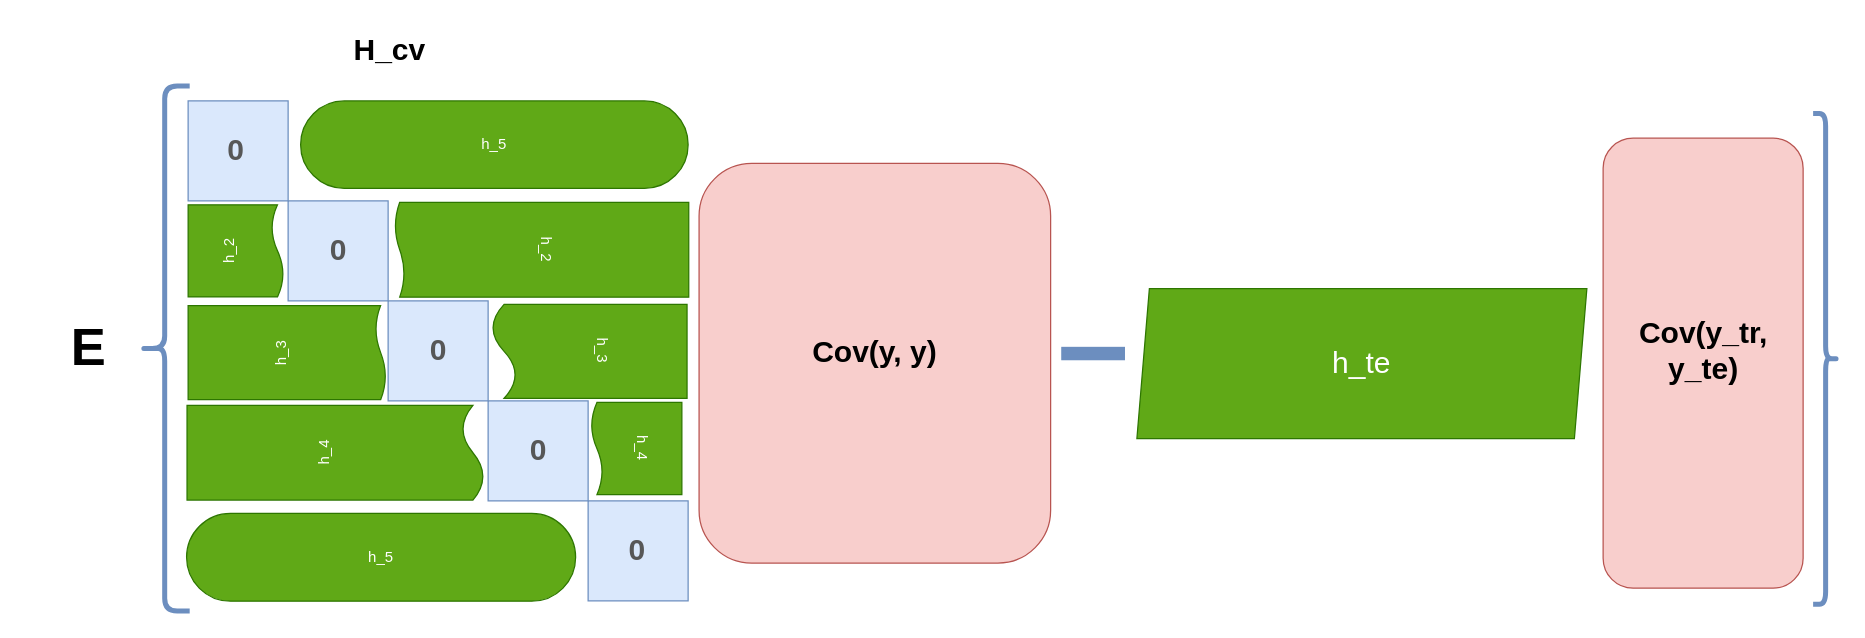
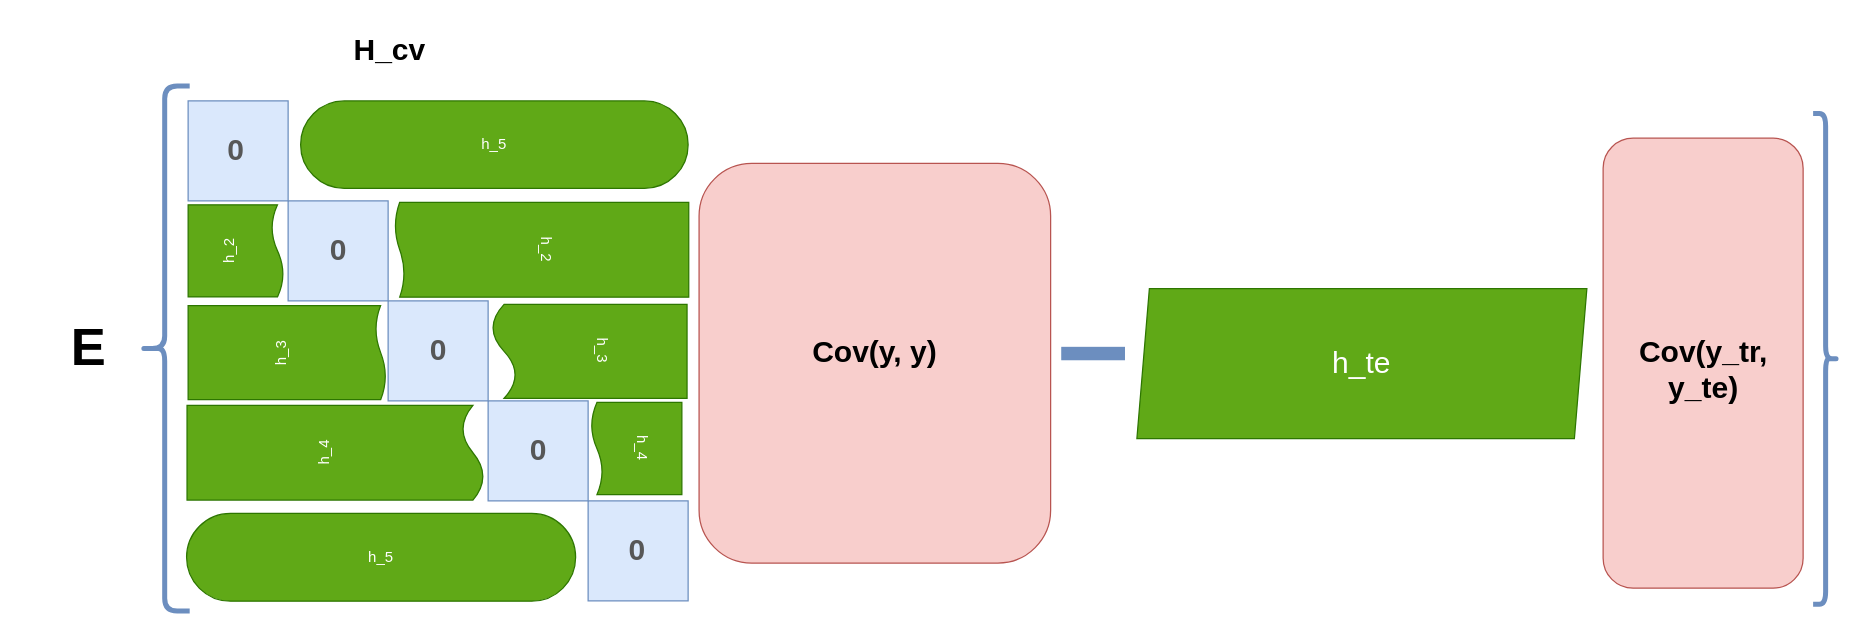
(1703, 351) -> (1703, 369)
